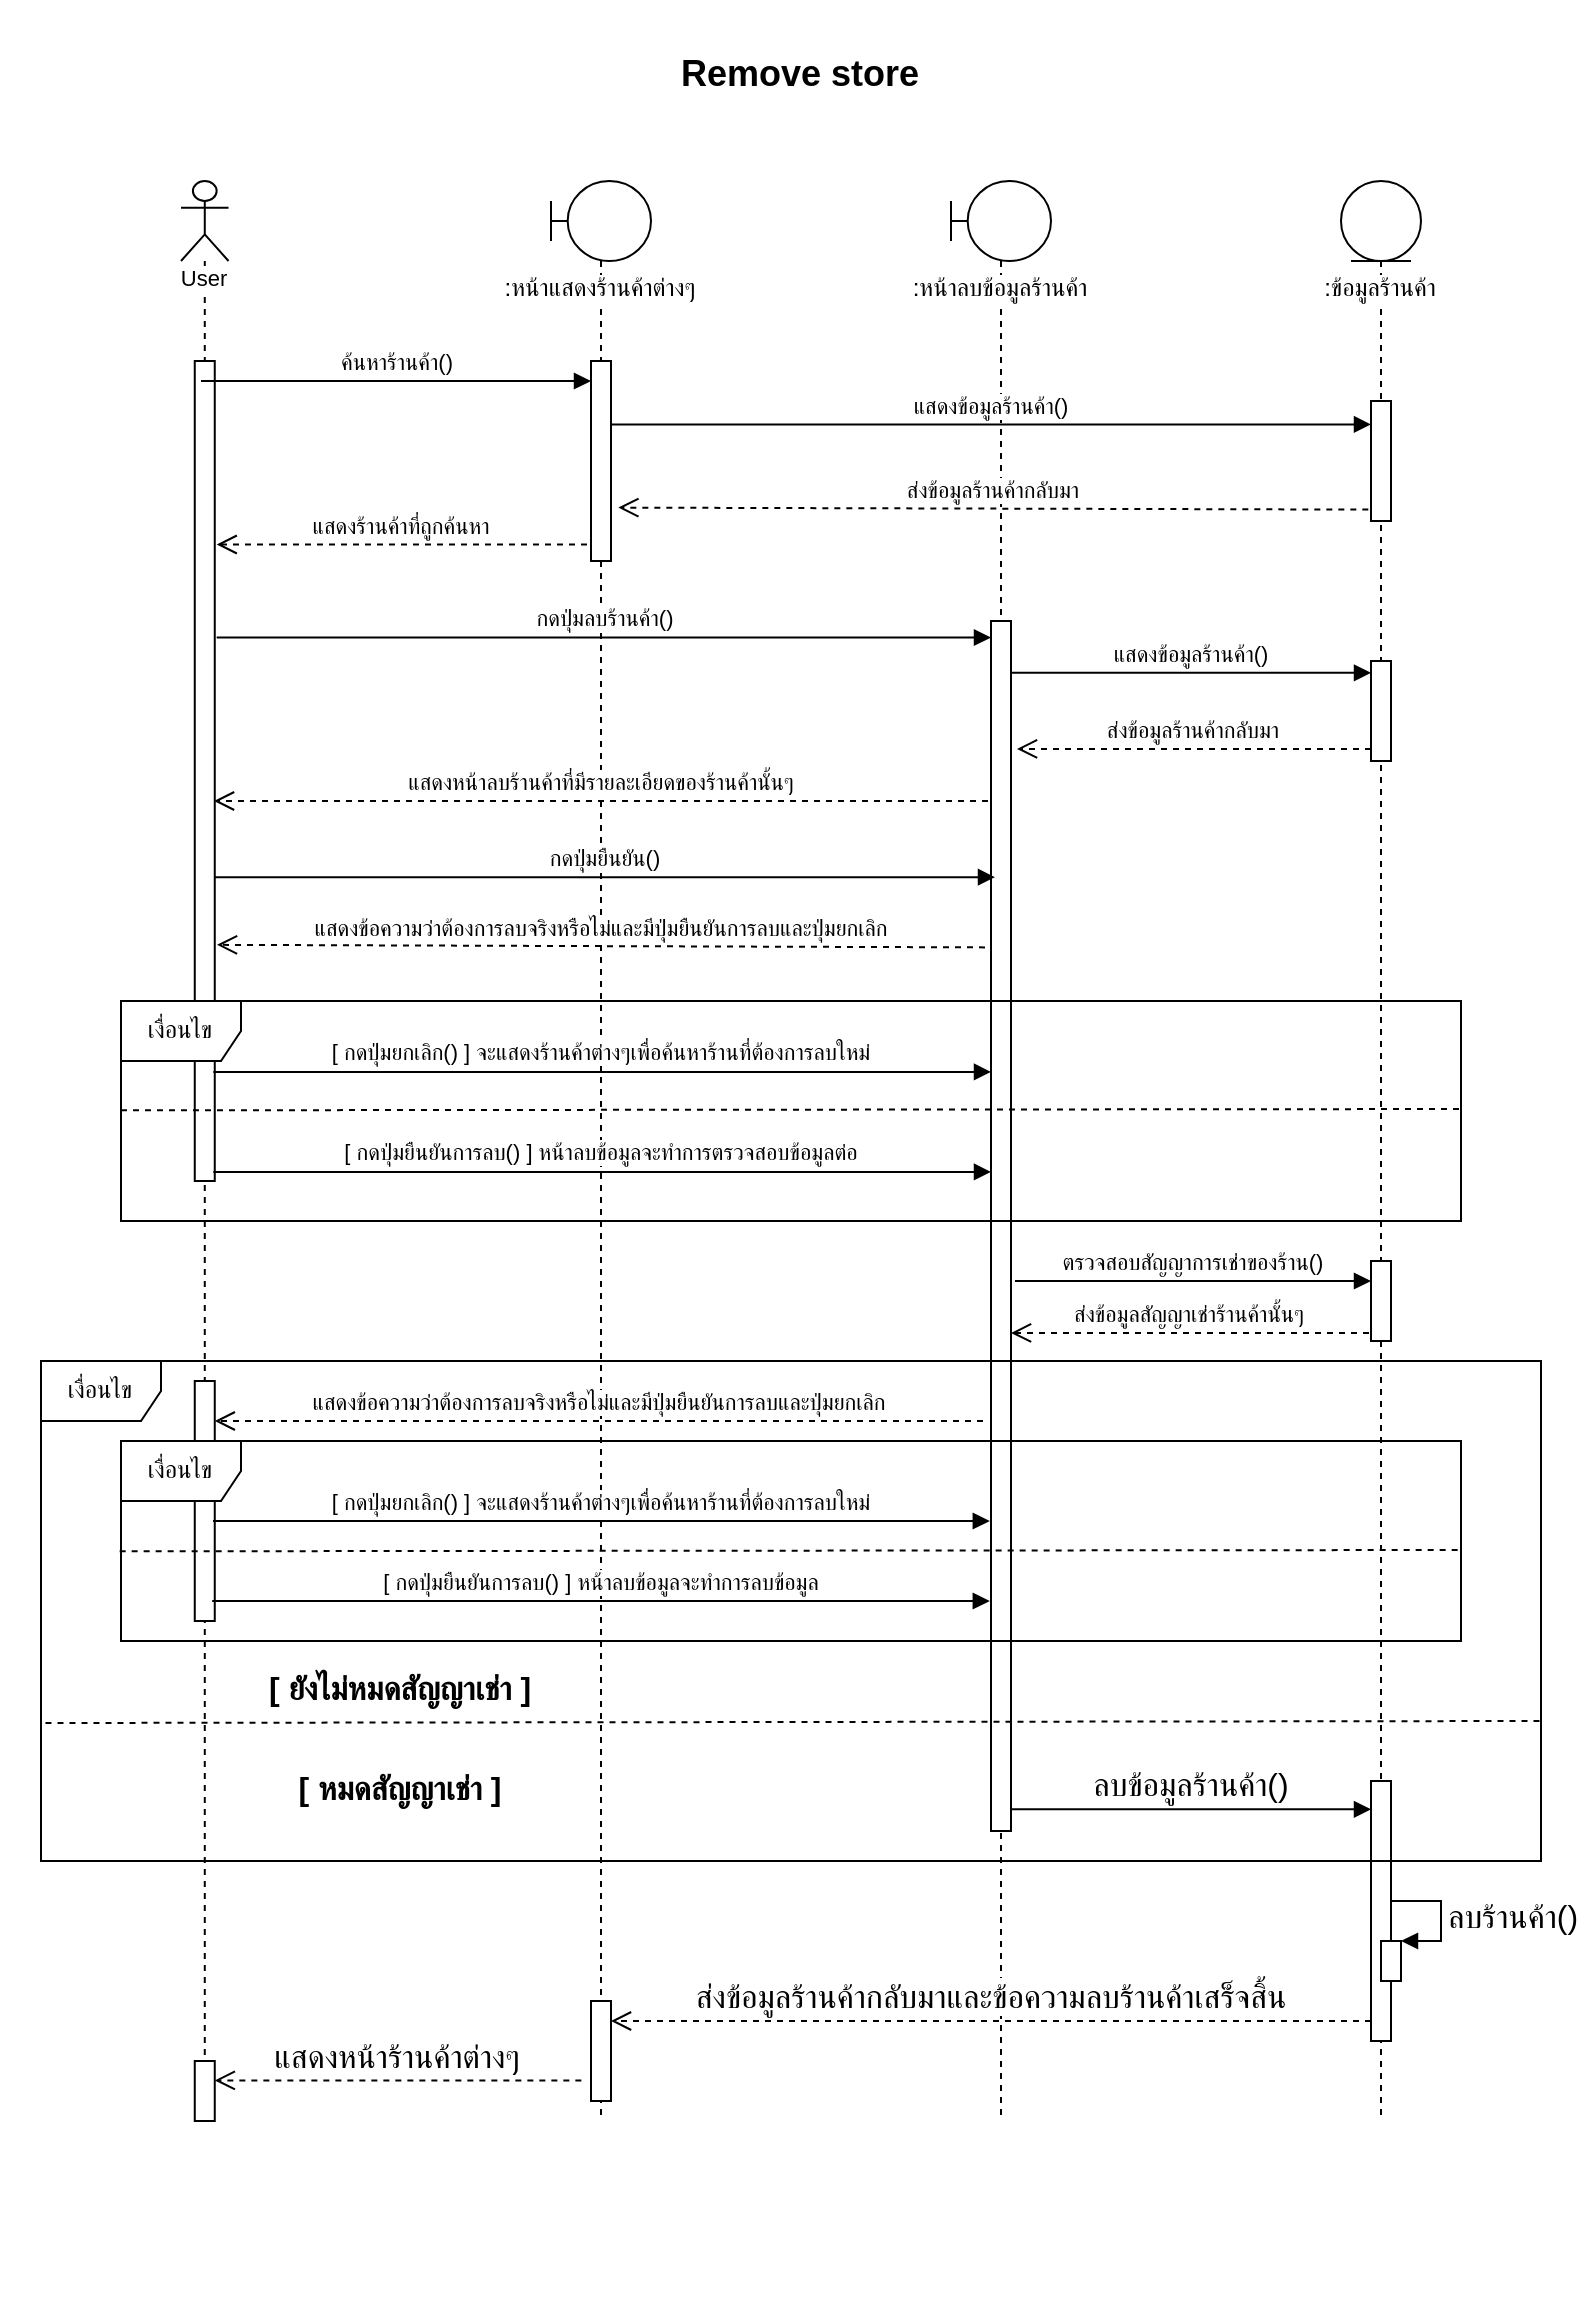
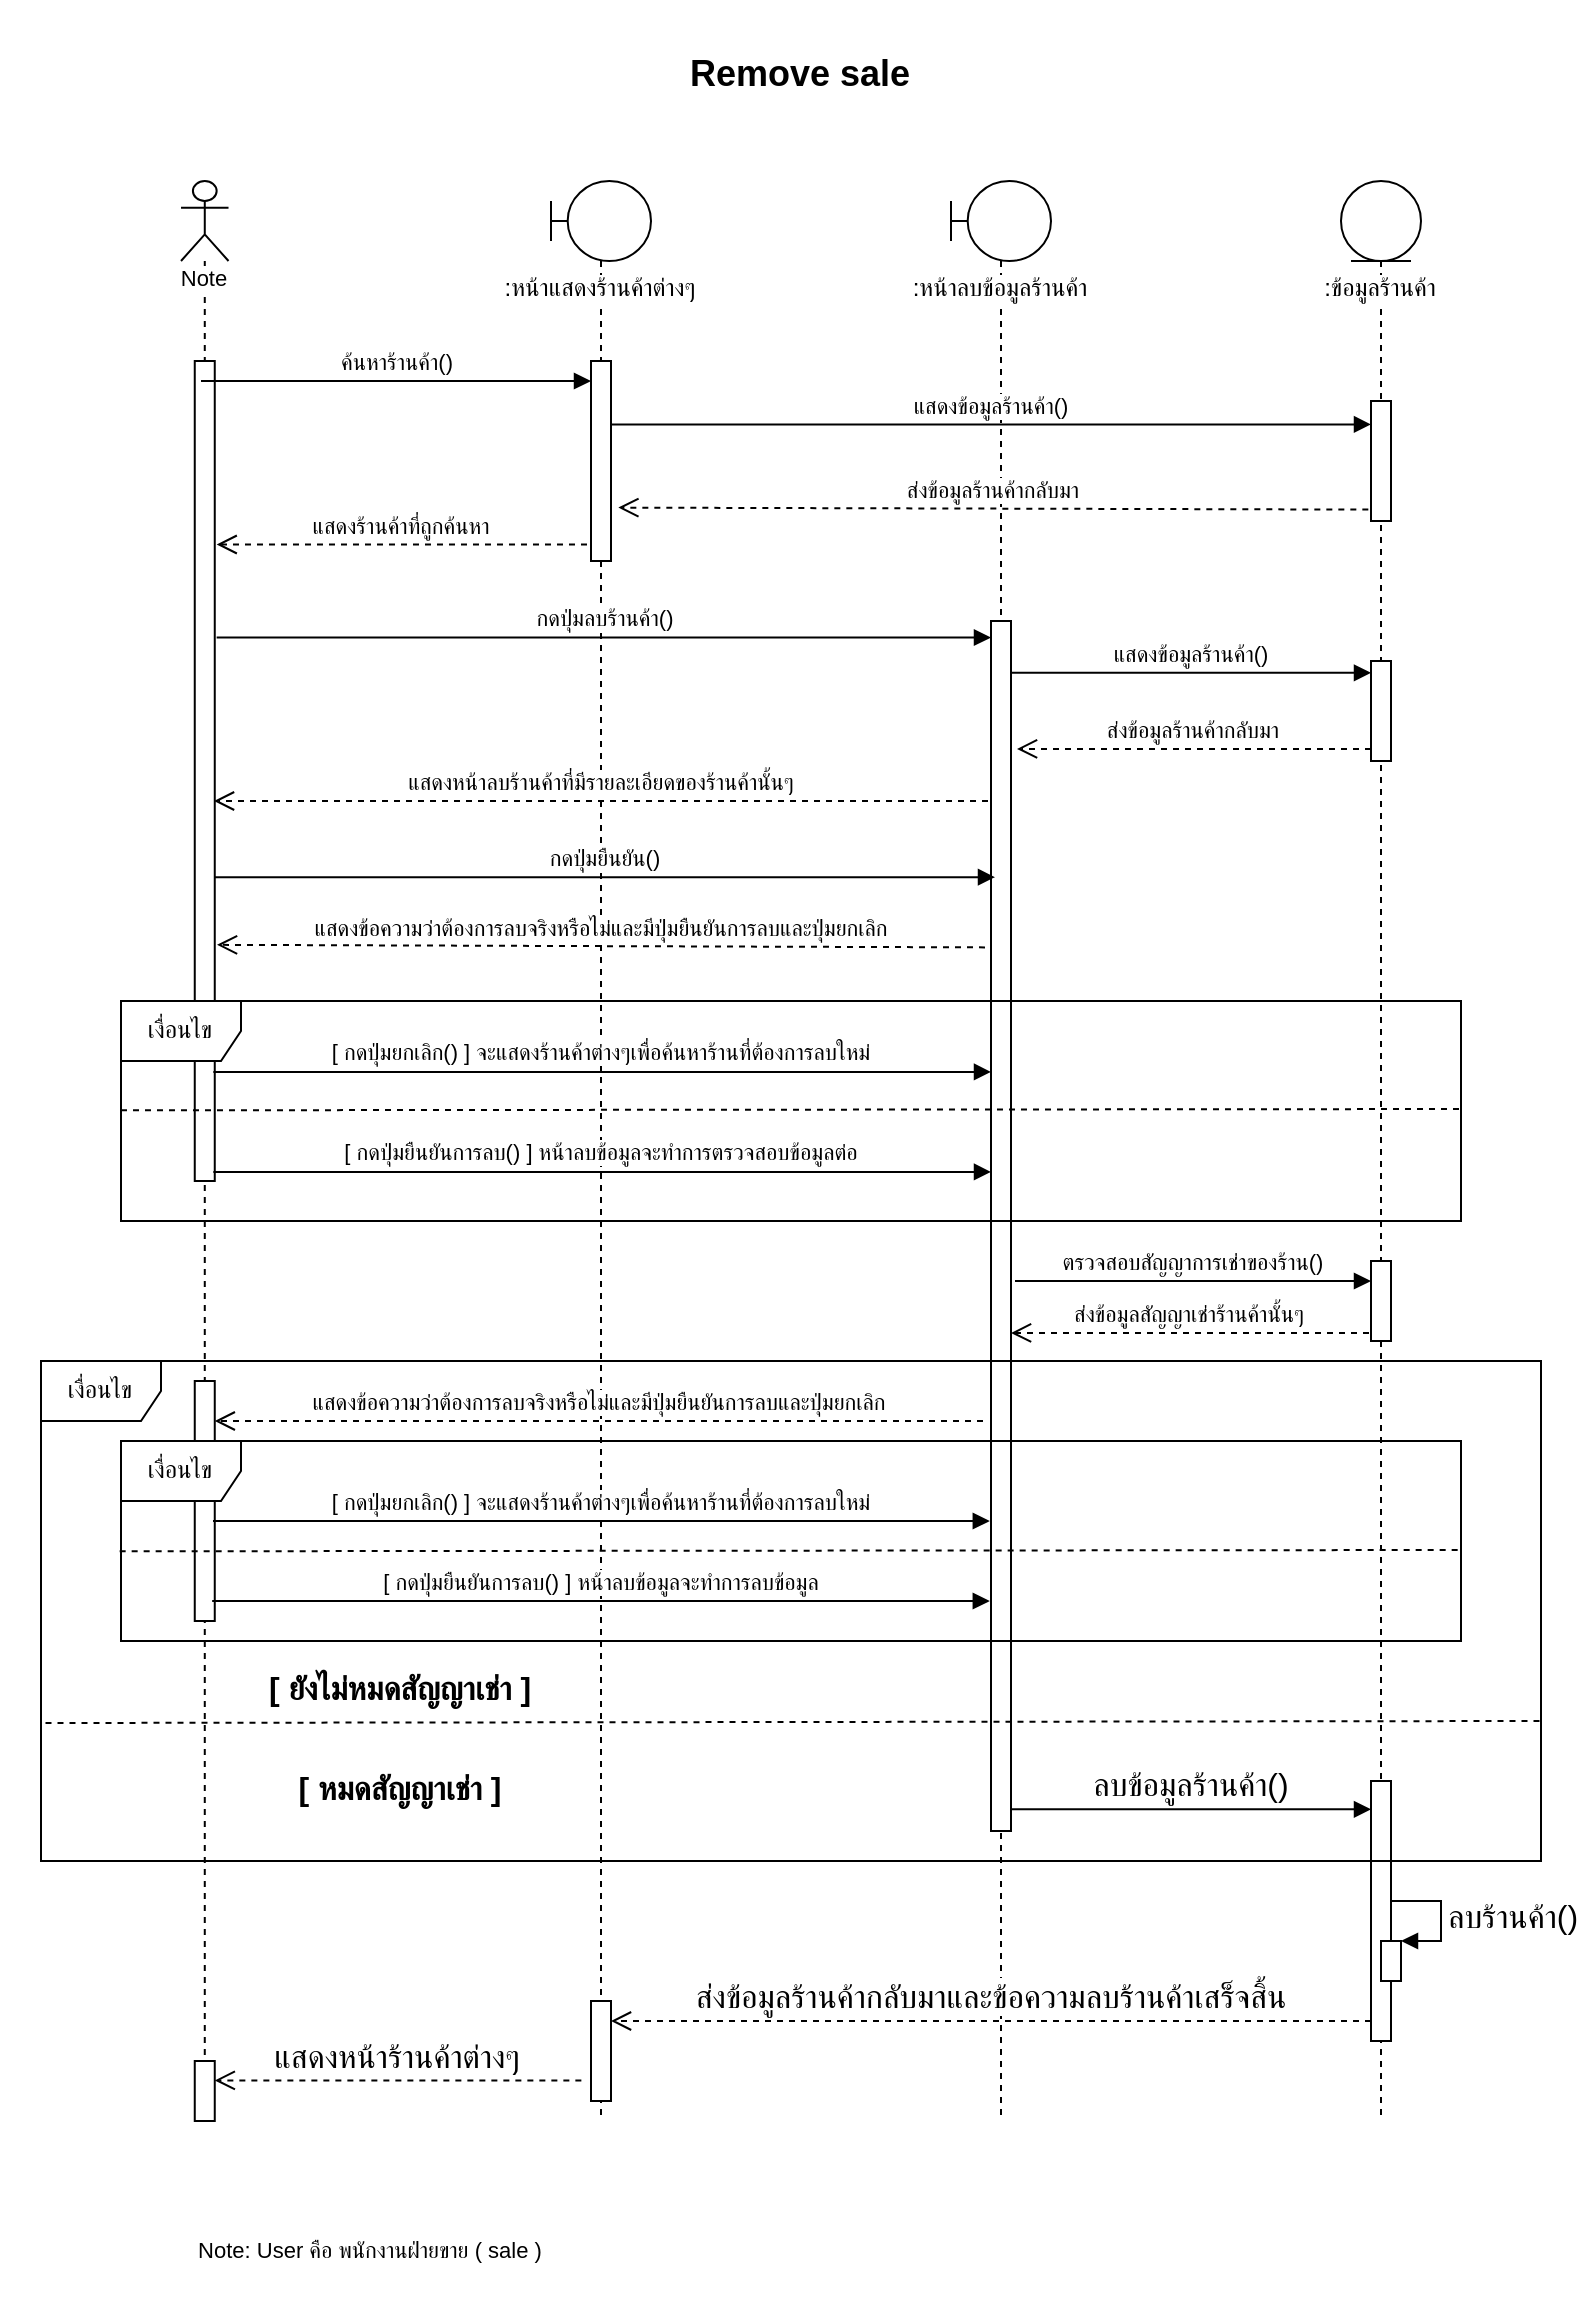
(800, 74) -> (800, 74)
(205, 293) -> (205, 293)
none -> (371, 2251)
